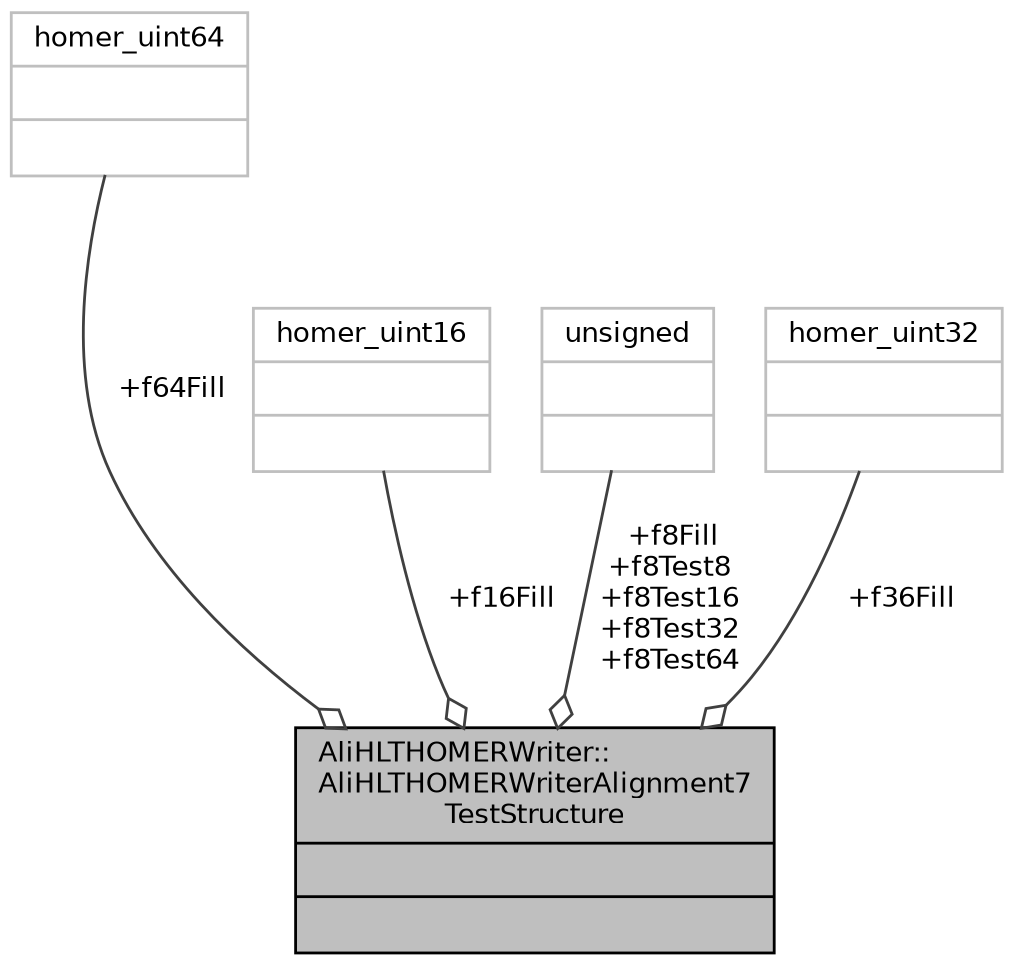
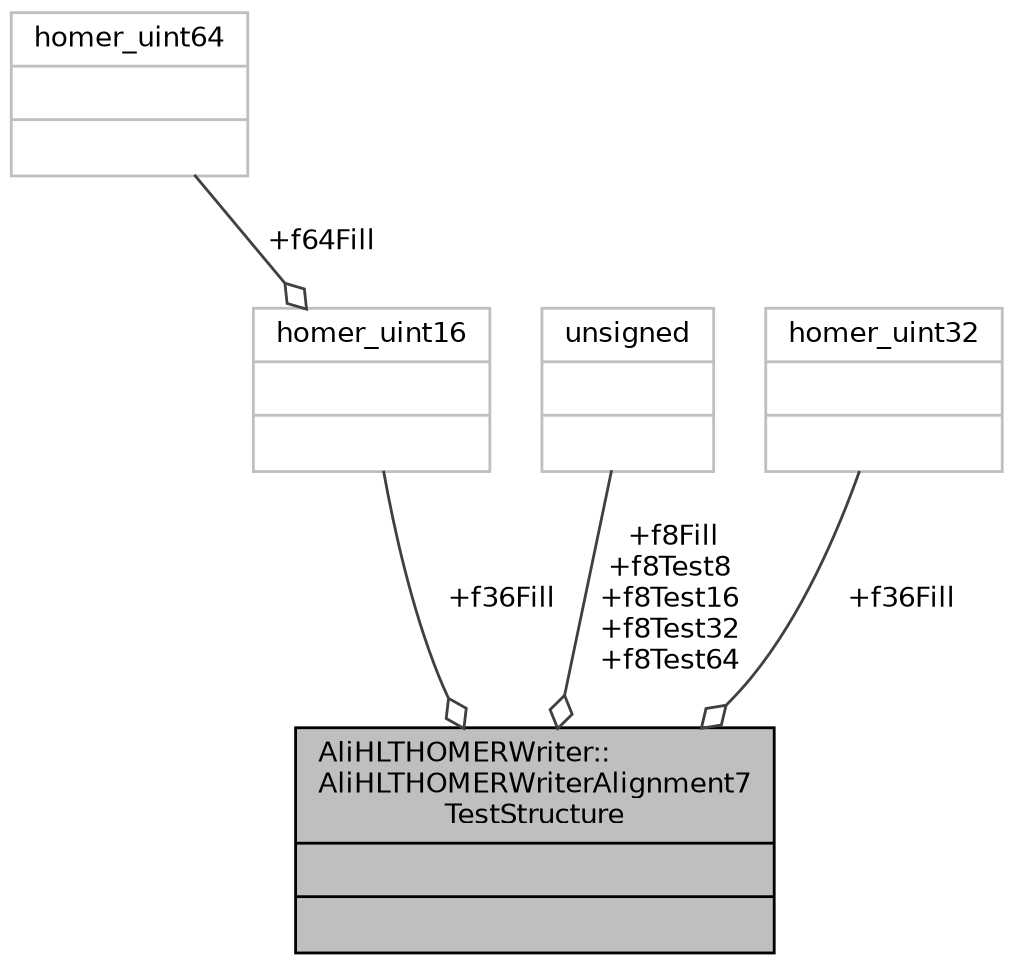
(114, 479) -> (239, 229)
(498, 600) -> (498, 600)
